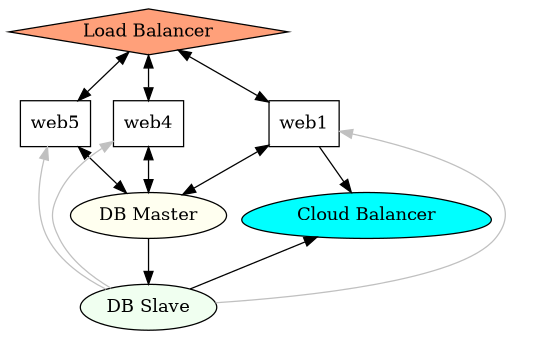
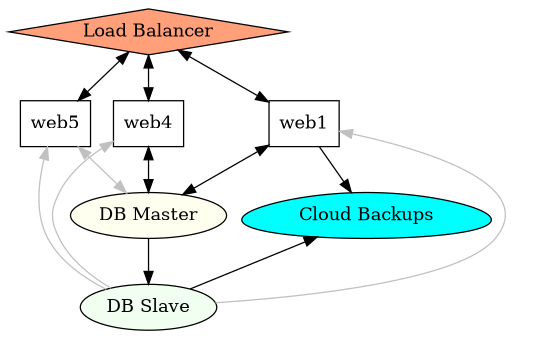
(102, 170) -> (102, 170)
(367, 215) -> (367, 215)
